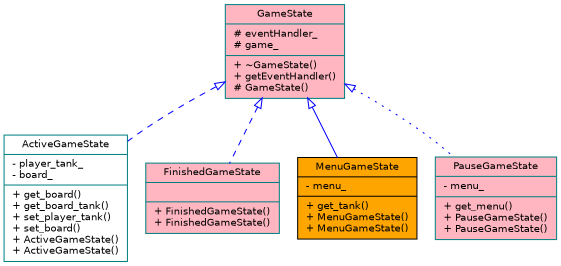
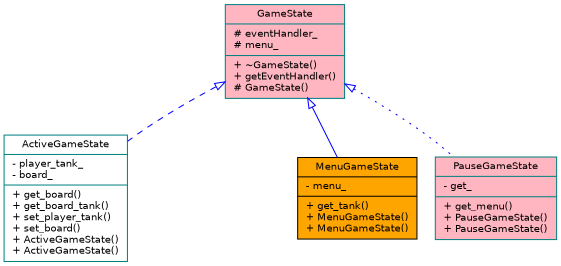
(256, 45) -> (256, 45)
(464, 186) -> (458, 186)
(213, 198) -> none
